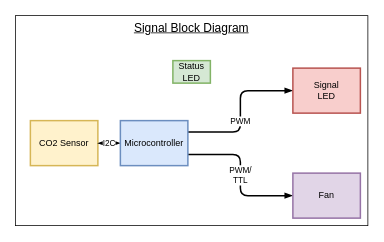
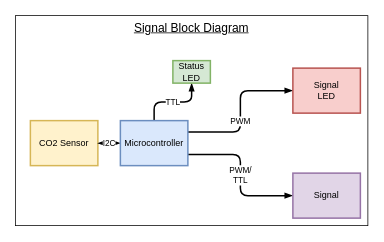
none -> (167, 102)
(327, 195) -> (327, 195)
